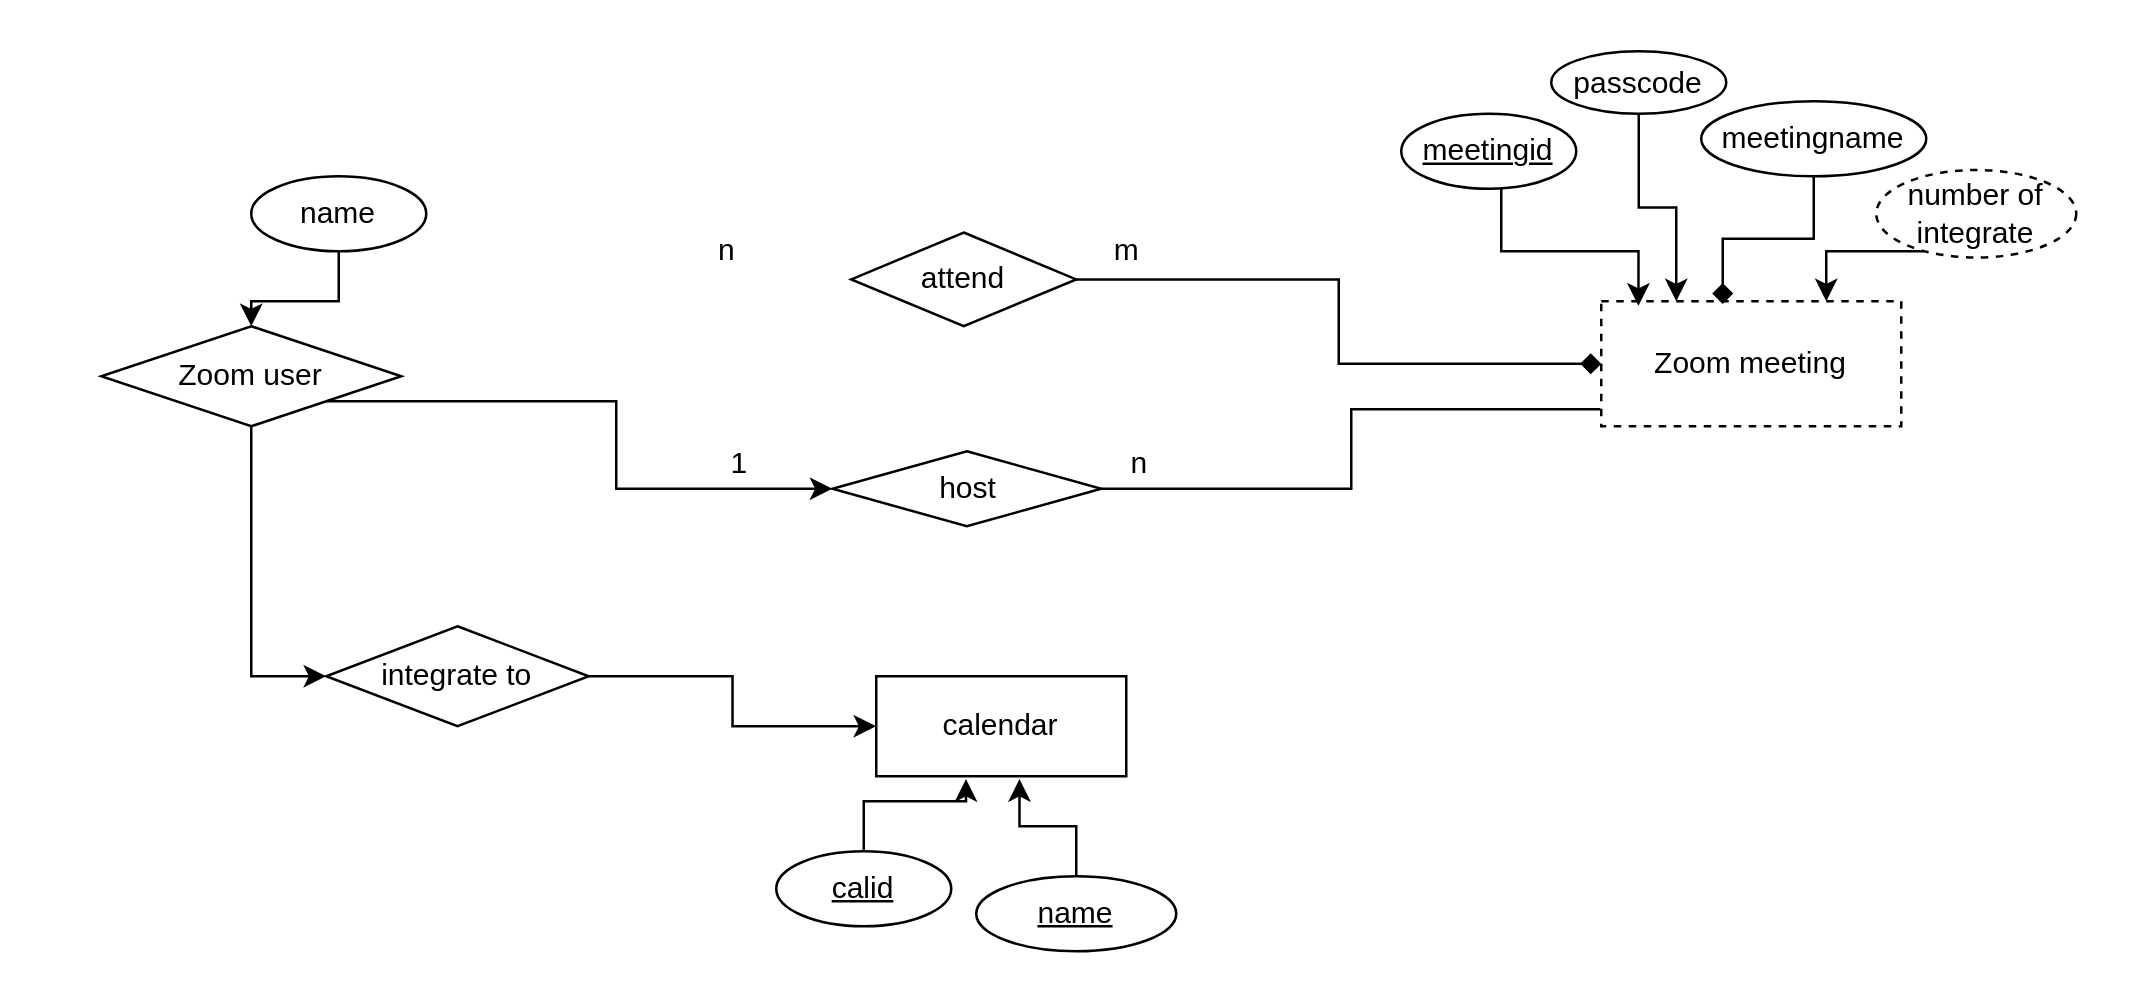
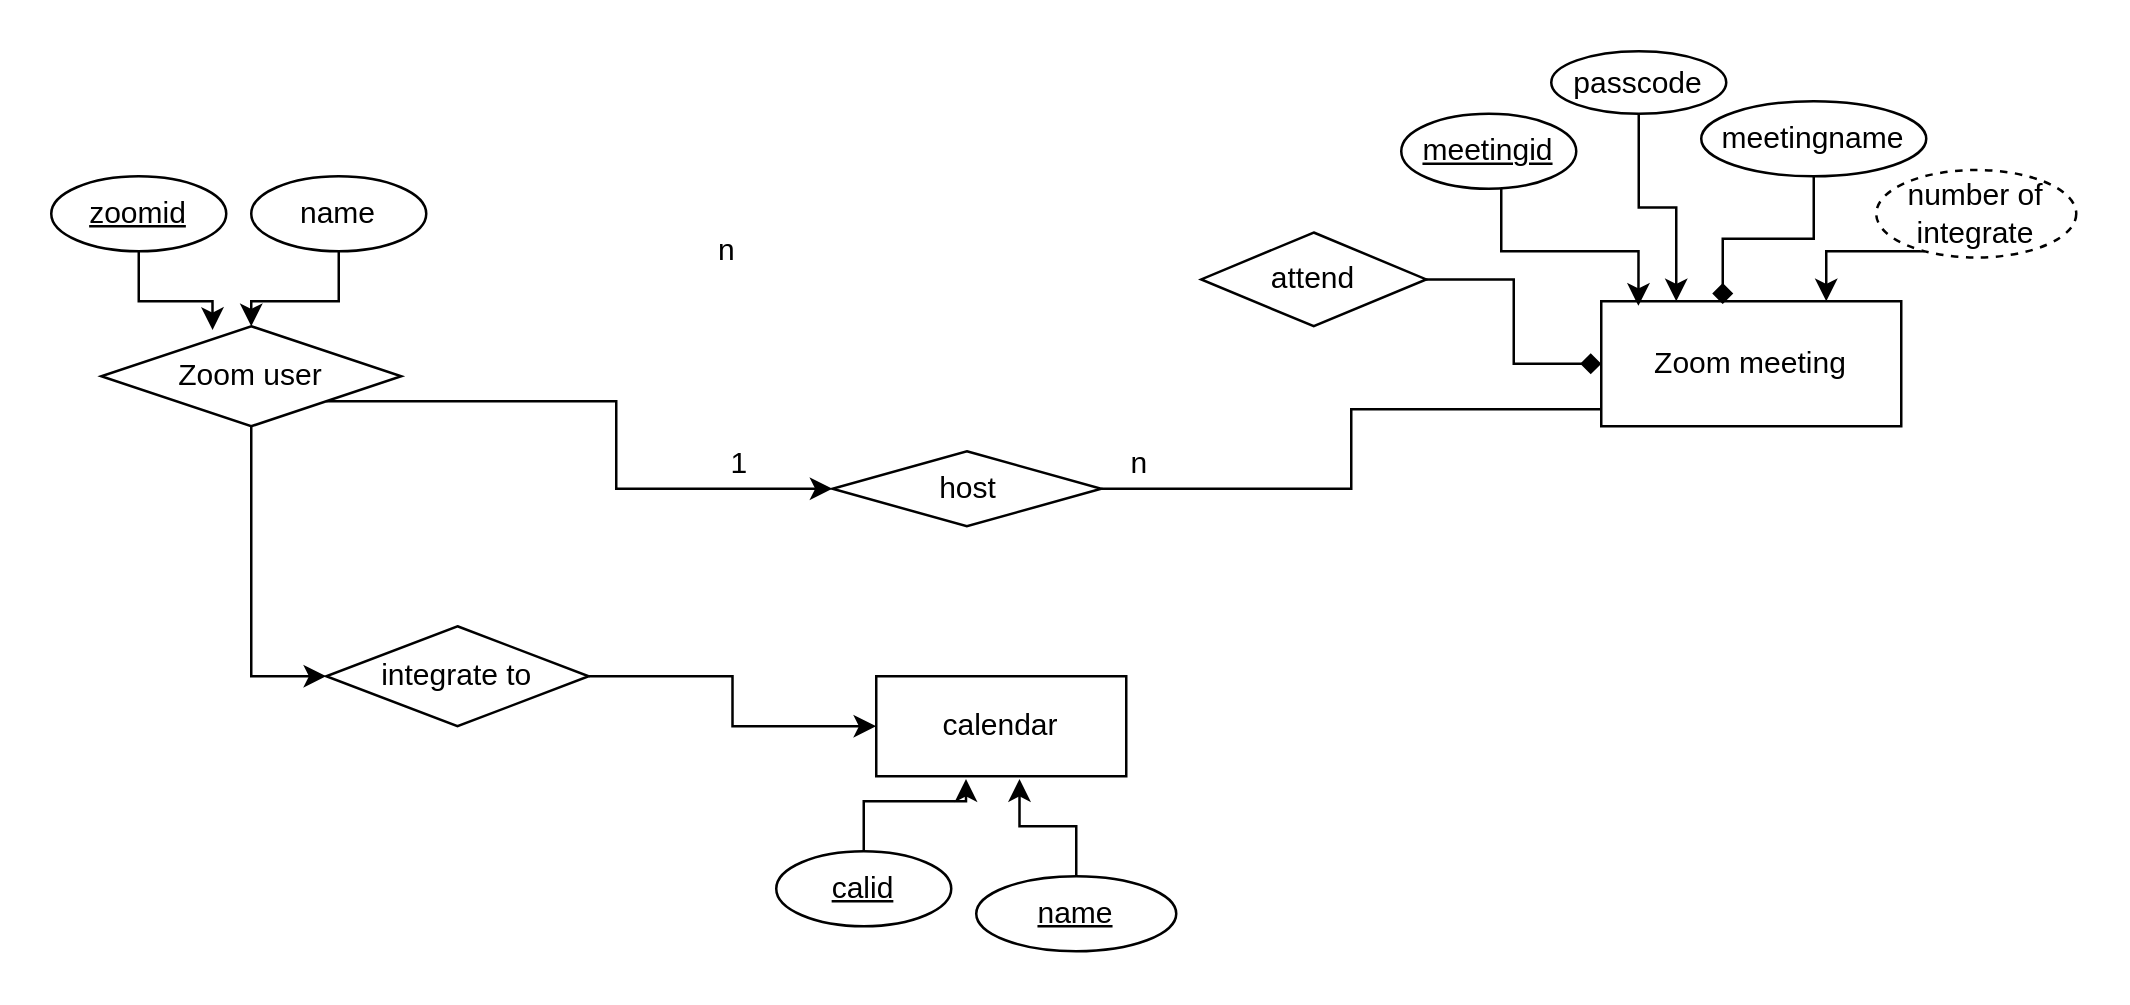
none -> (139, 214)
(1126, 251) -> none
(964, 279) -> (1314, 279)
none -> (156, 301)
(1751, 364) -> (1751, 364)
